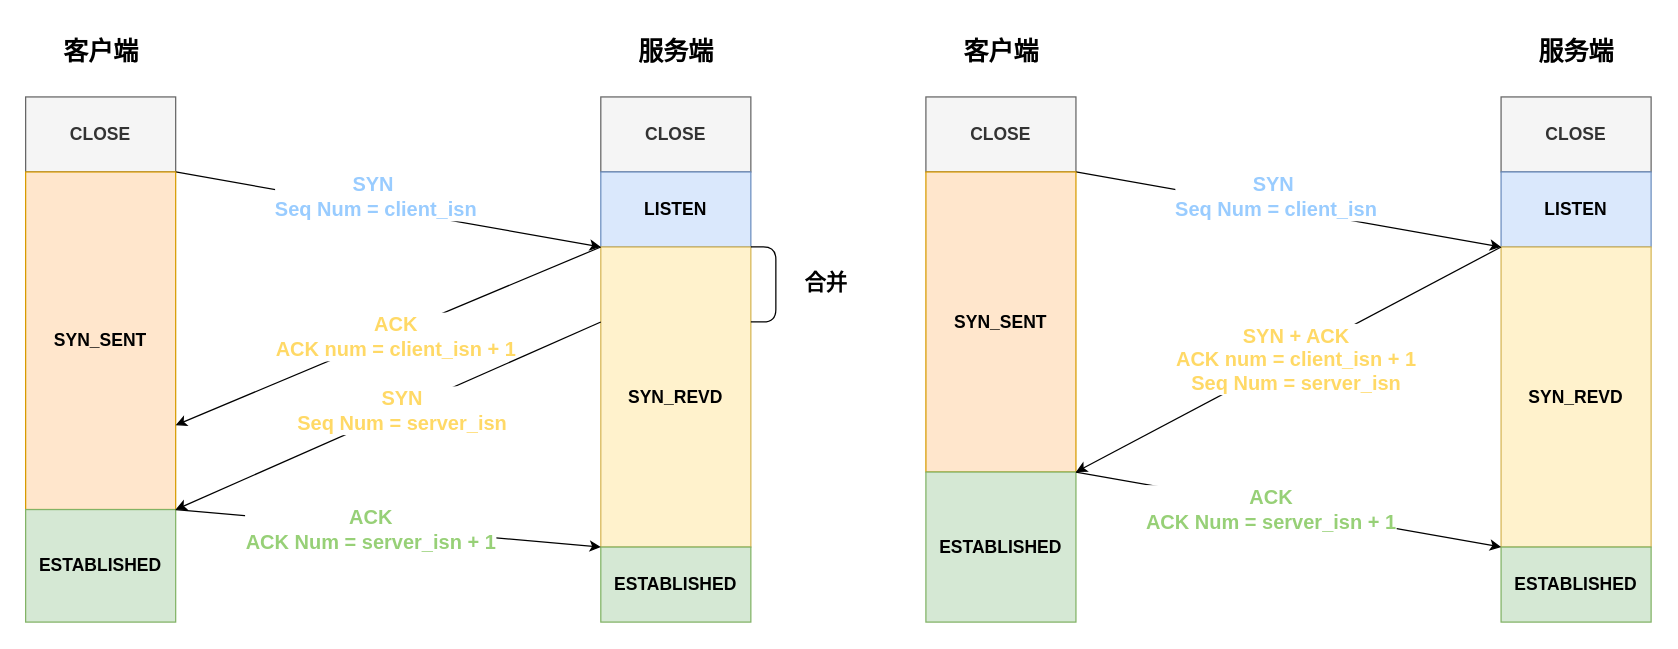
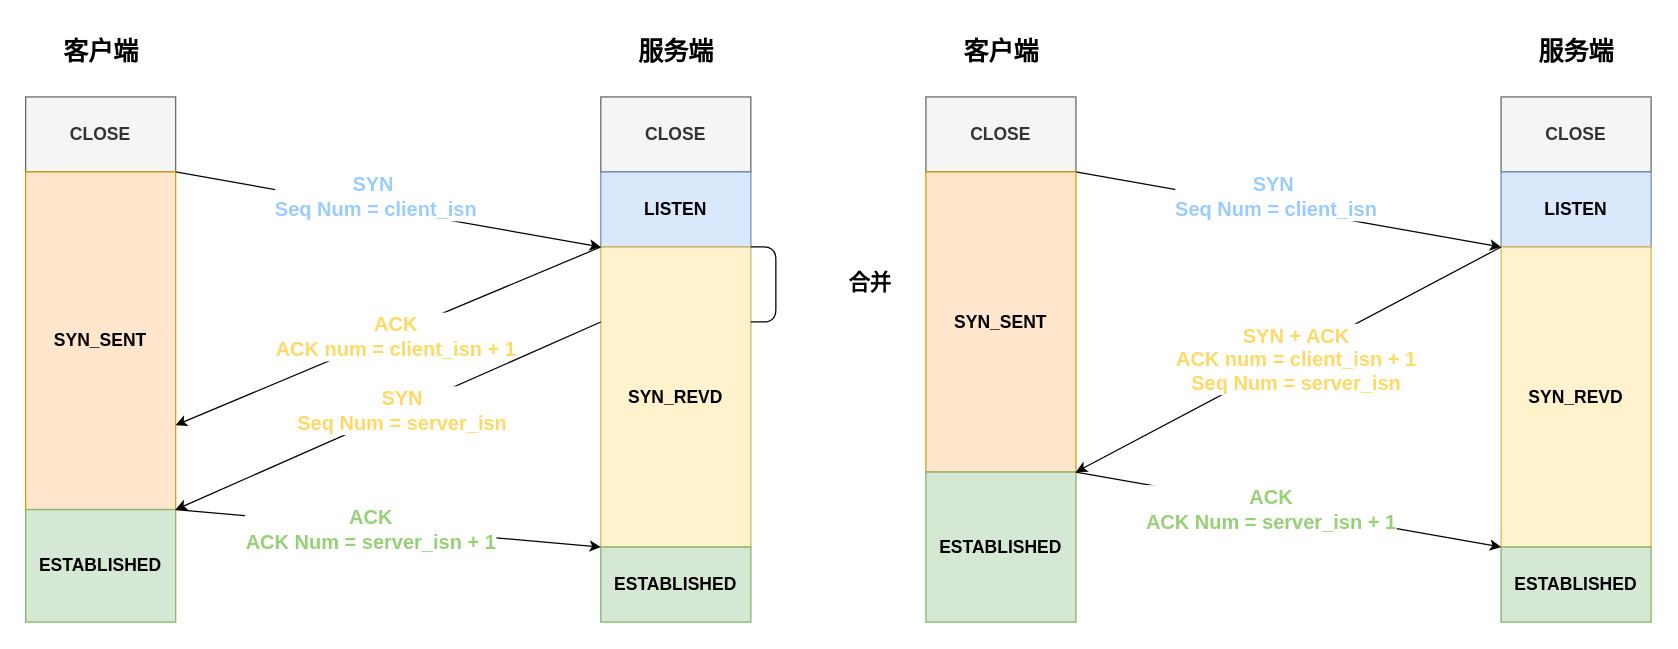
(826, 284) -> (869, 284)
